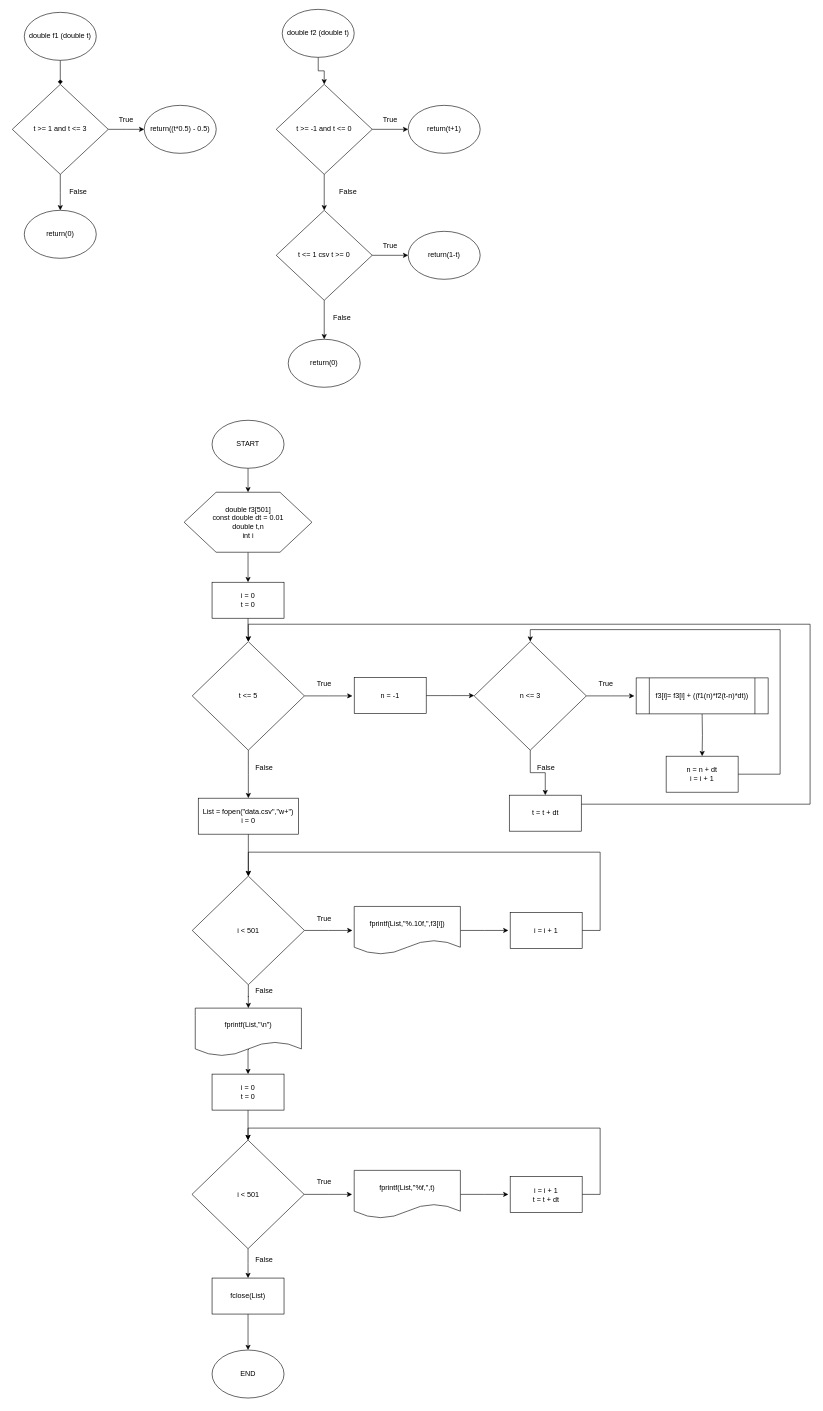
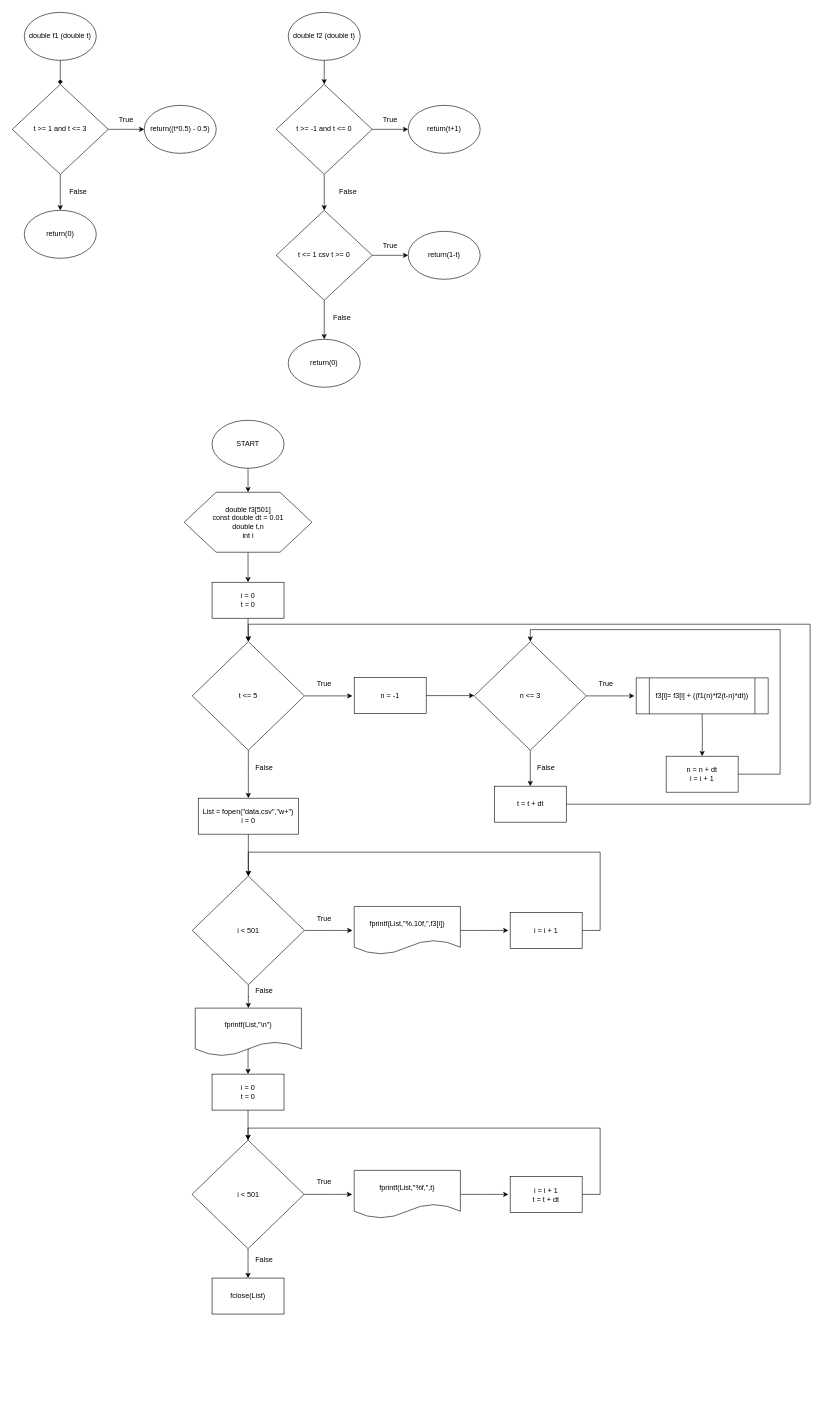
(318, 33) -> (324, 36)
(545, 813) -> (530, 804)
(248, 1344) -> none
(248, 1374) -> none
